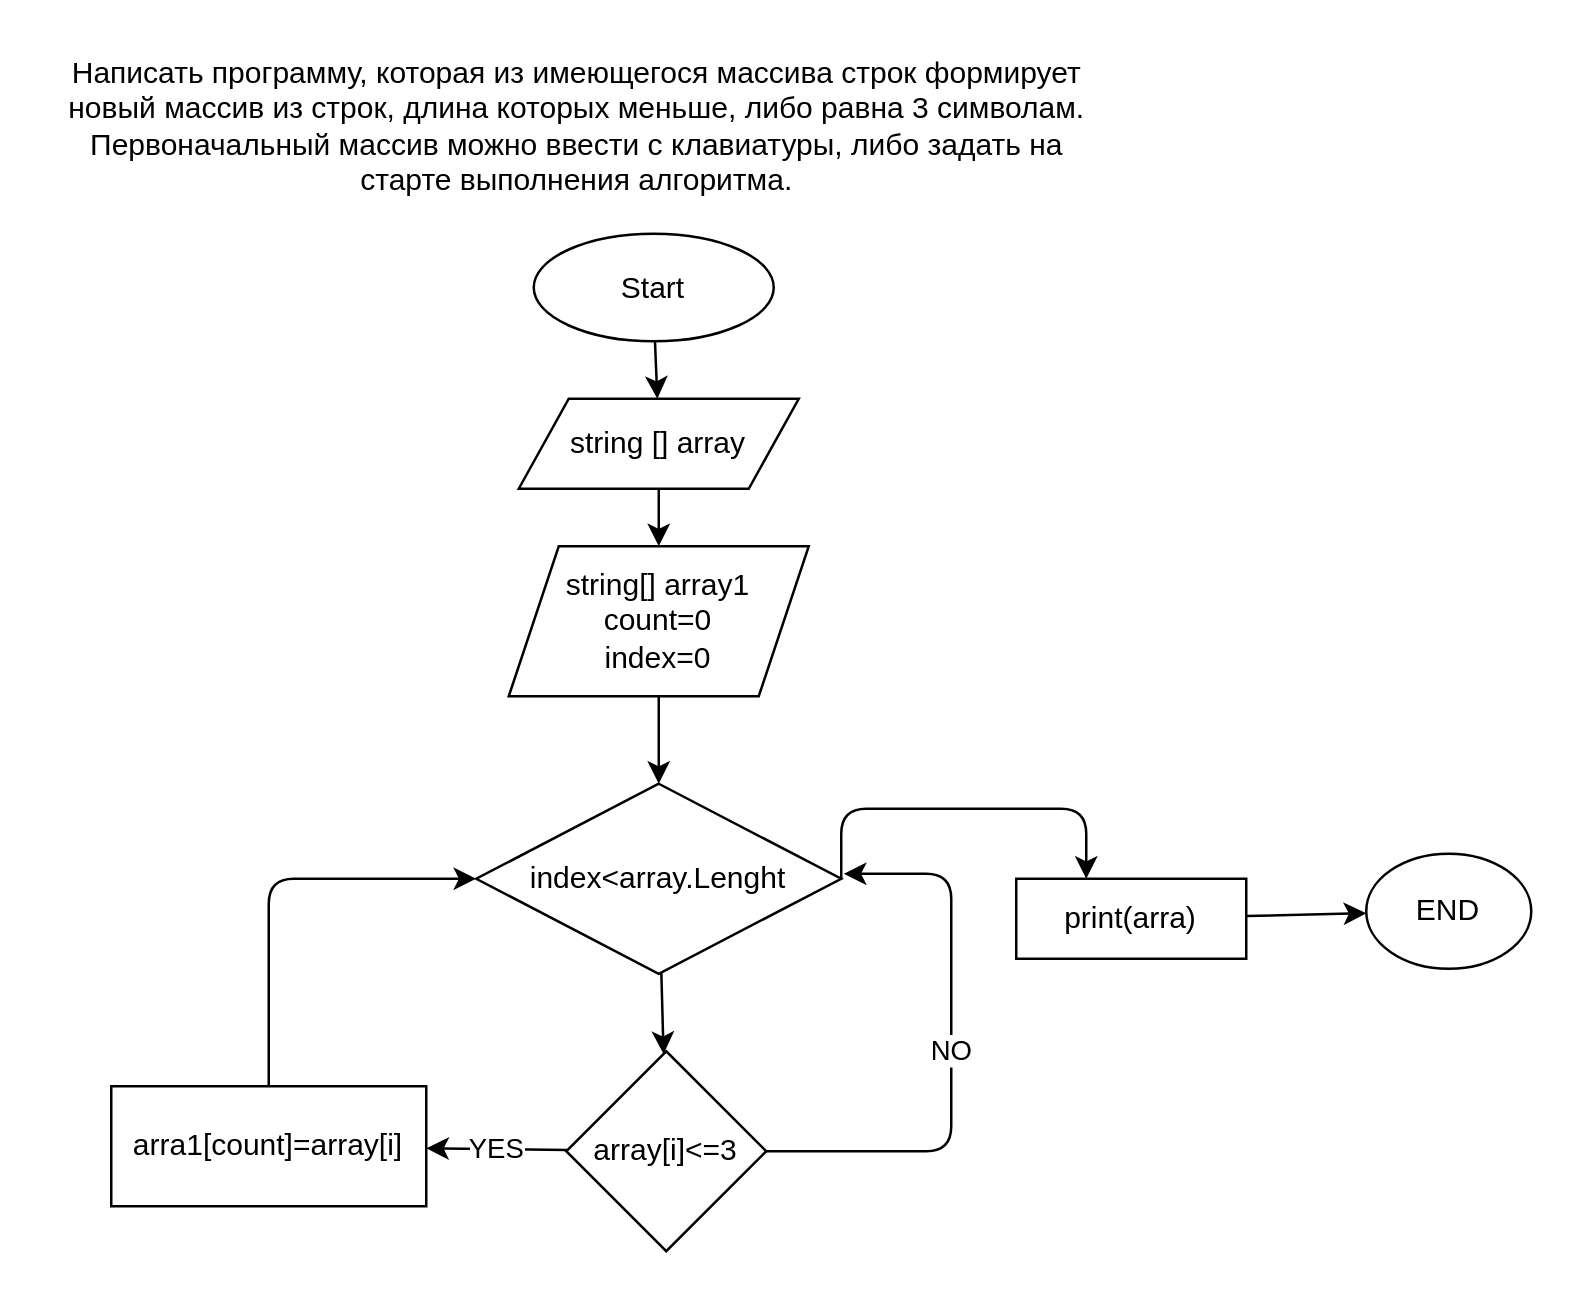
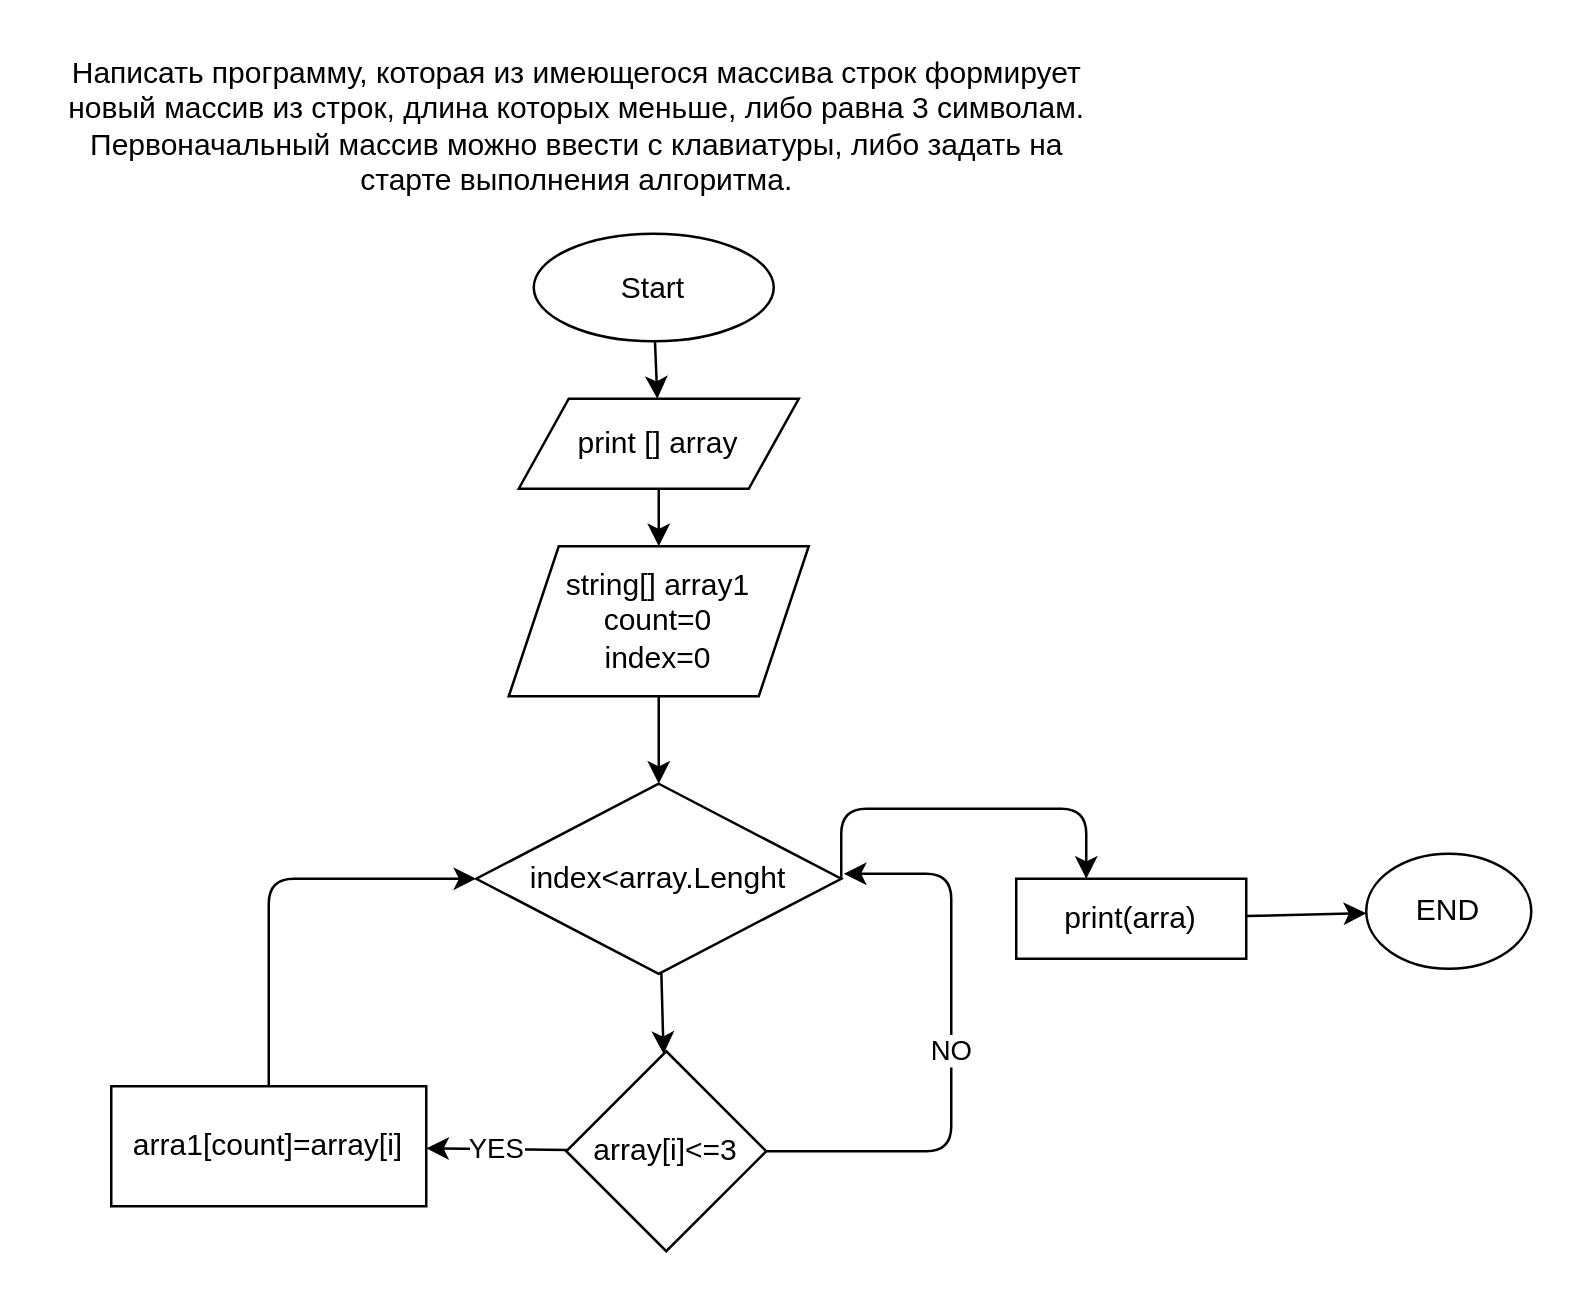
(659, 444) -> (659, 444)
